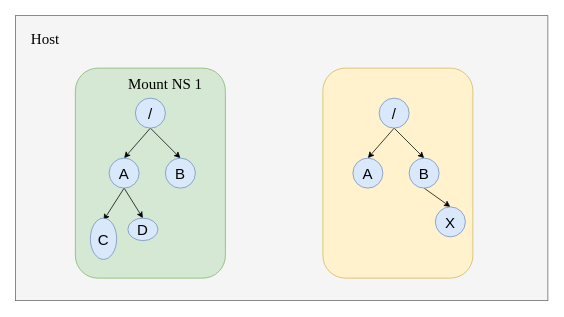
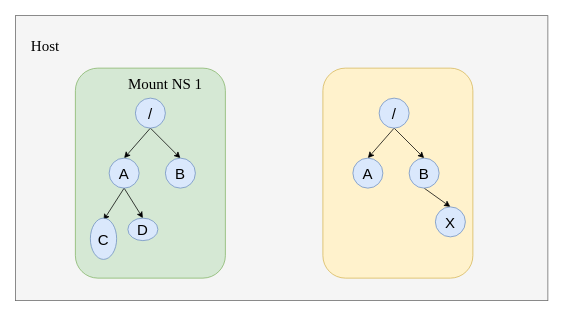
(45, 38) -> (45, 45)
